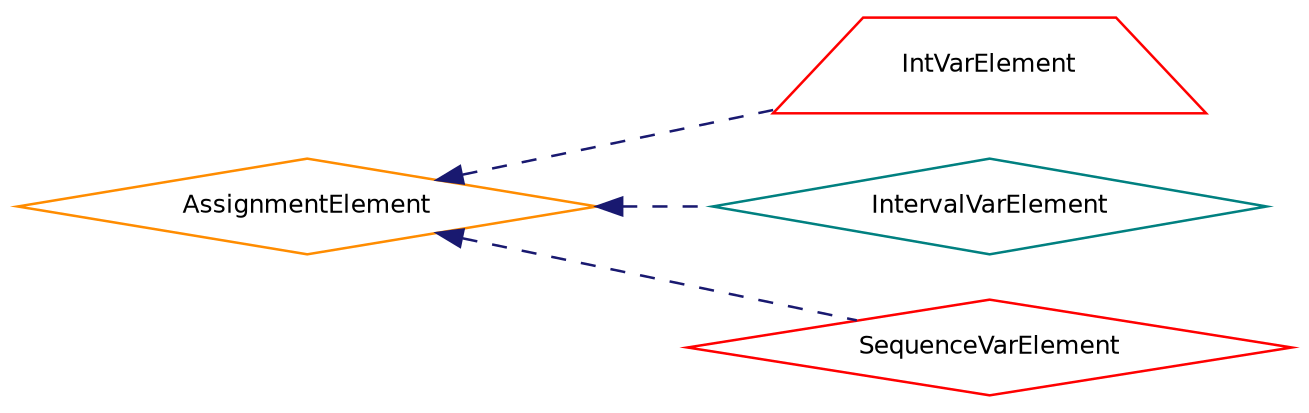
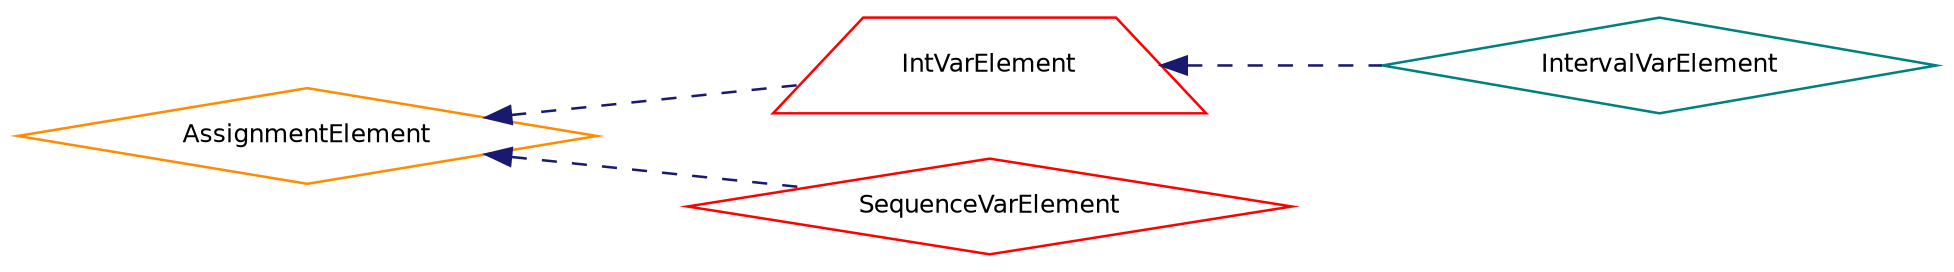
(667, 206) -> (1285, 65)
